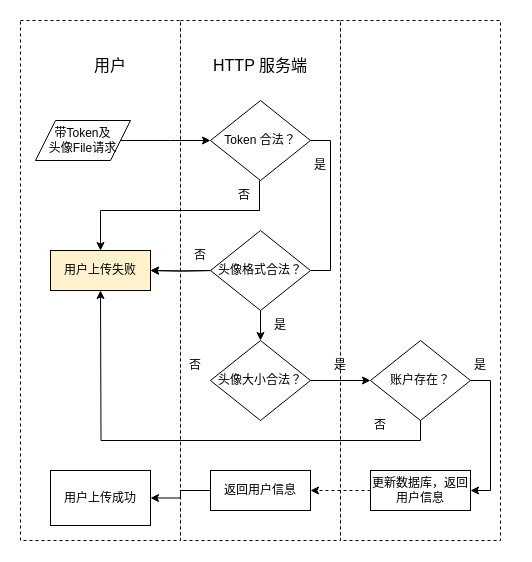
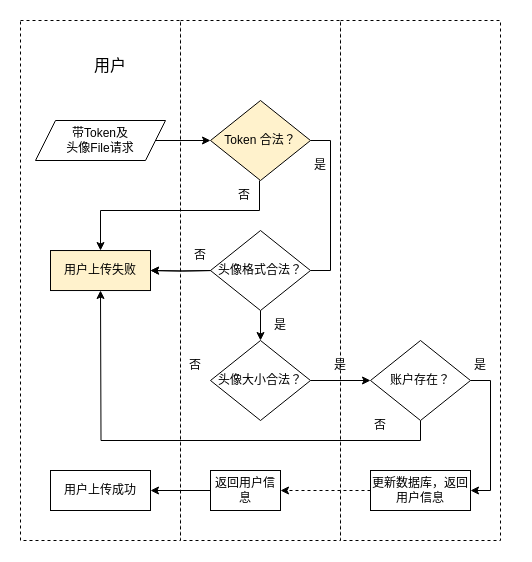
(261, 66) -> none
(83, 141) -> (101, 141)
(261, 141) -> (261, 141)
(261, 491) -> (246, 491)
(101, 498) -> (101, 491)
